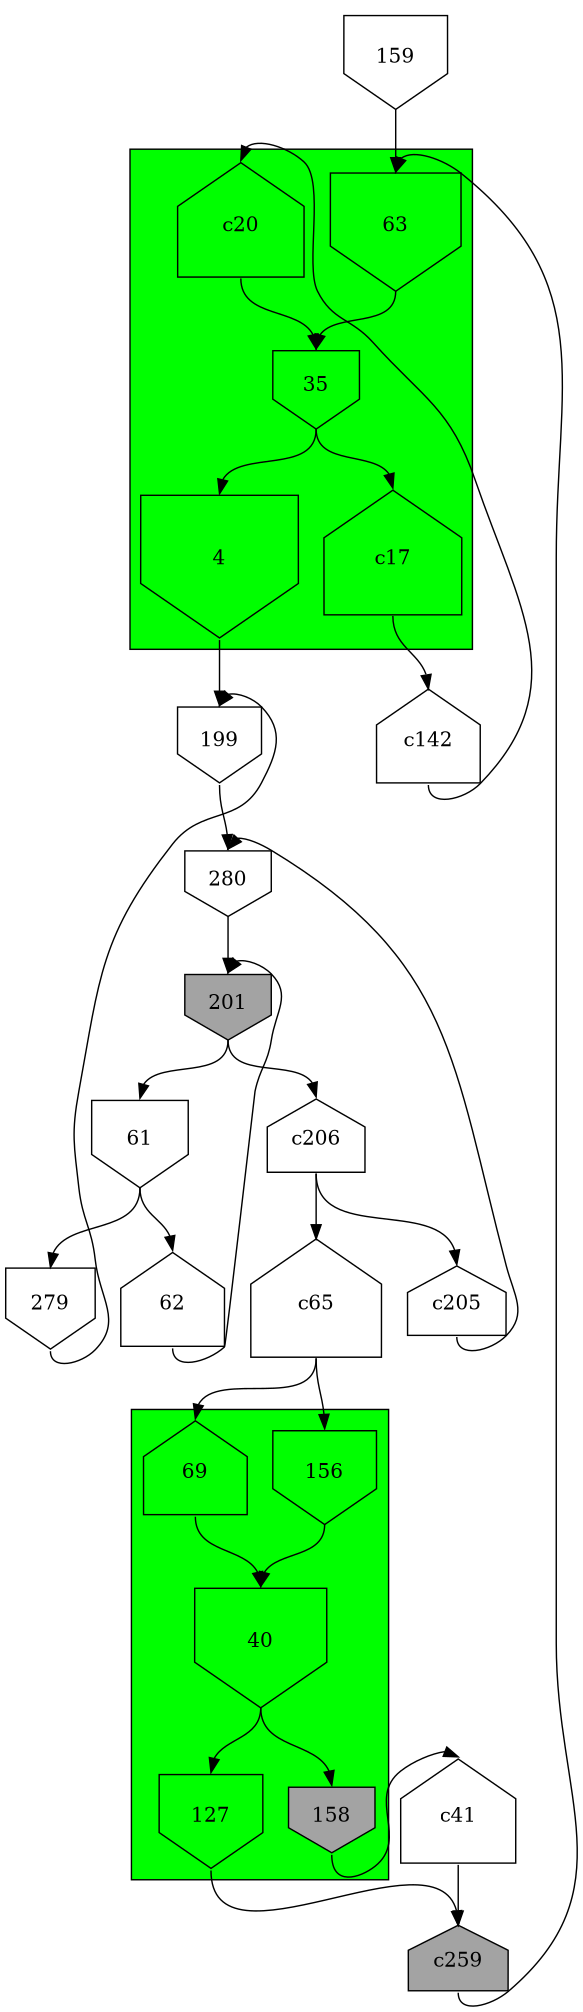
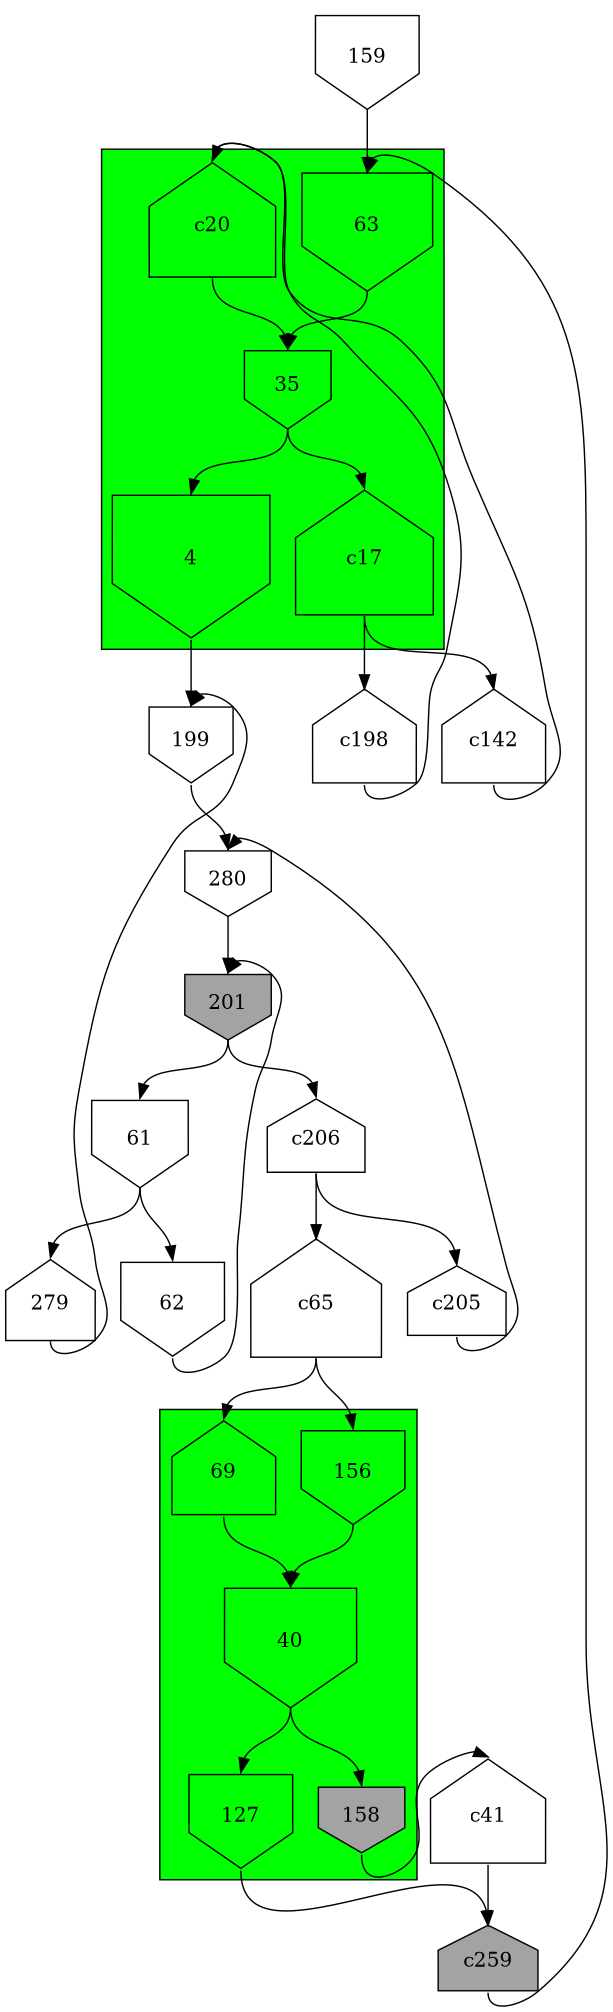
none -> (364, 741)
(50, 1304) -> (50, 1304)
(173, 1304) -> (173, 1304)
